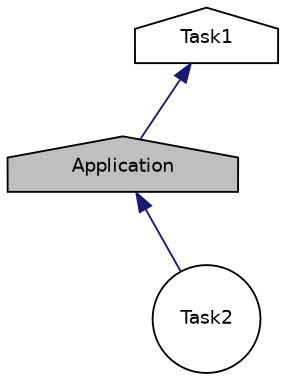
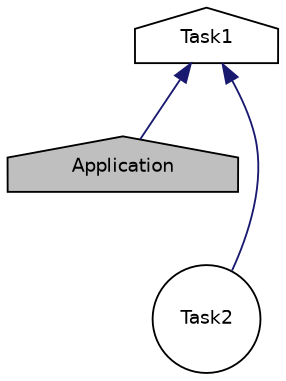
(163, 240) -> (258, 175)
